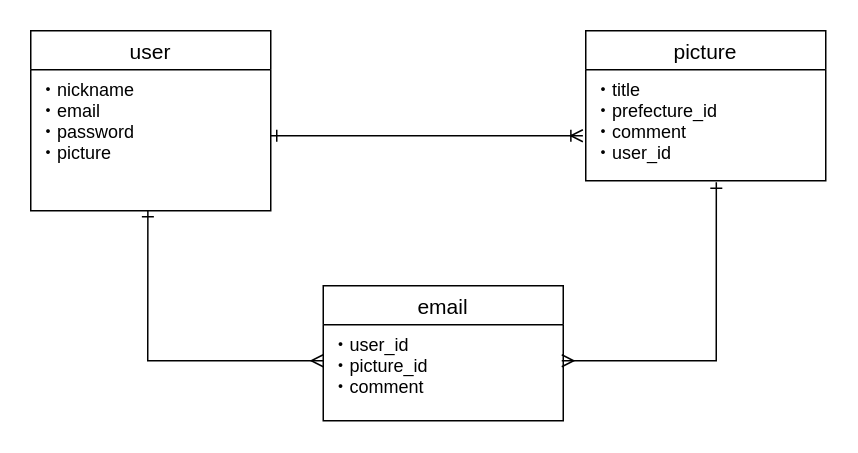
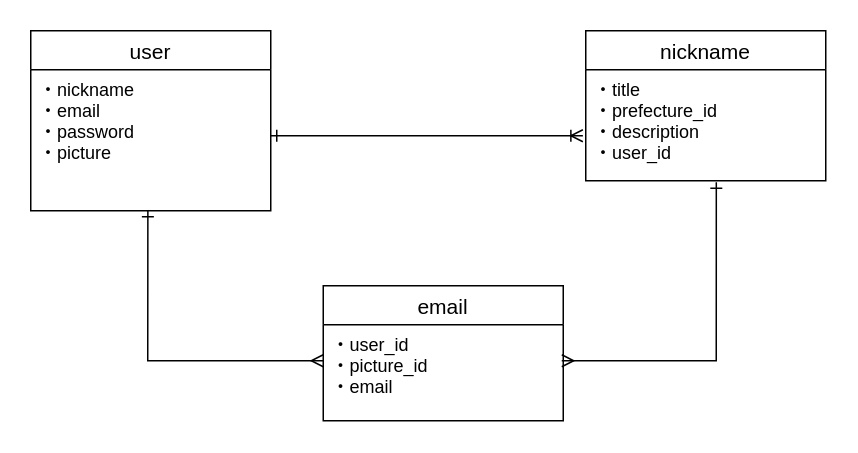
(705, 52) -> (705, 52)
(624, 90) -> (624, 90)
(373, 345) -> (373, 345)
